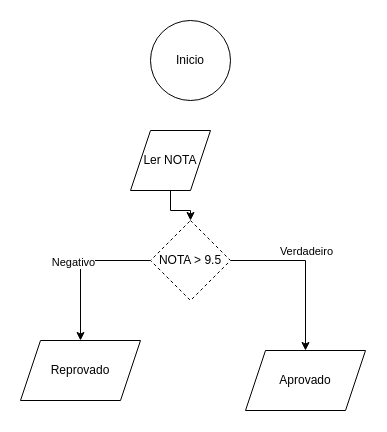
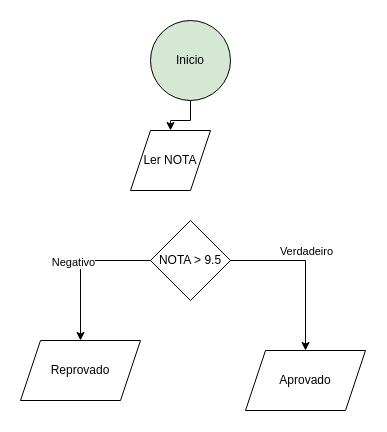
(191, 61) -> (191, 61)
none -> (190, 121)
(172, 211) -> none
(191, 261) -> (191, 261)
